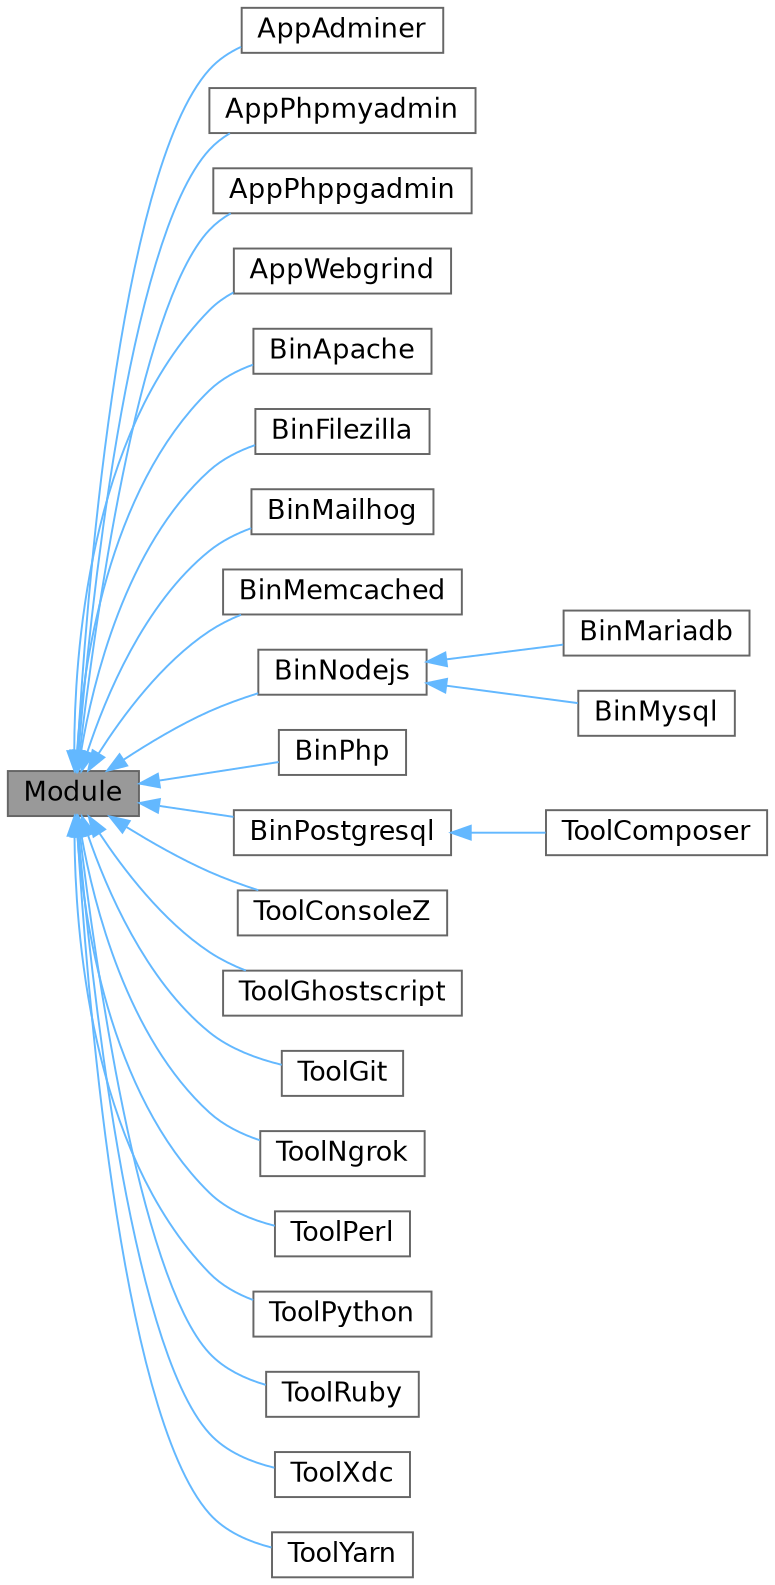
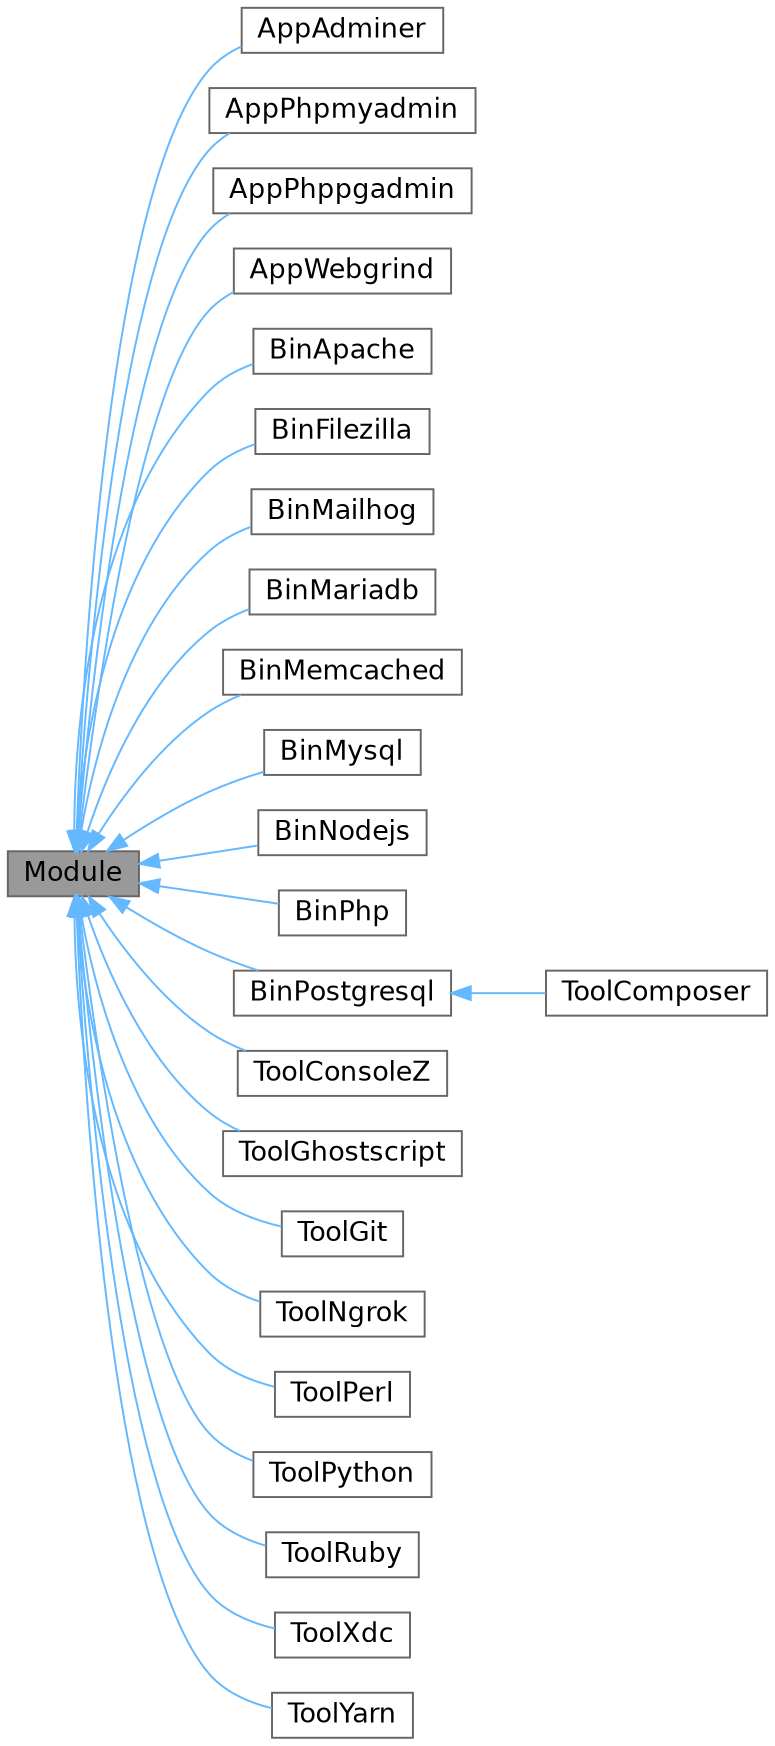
(505, 652) -> (147, 704)
(512, 694) -> (191, 800)
